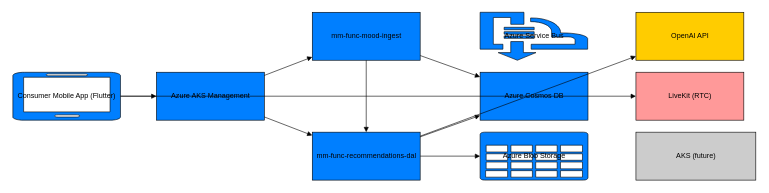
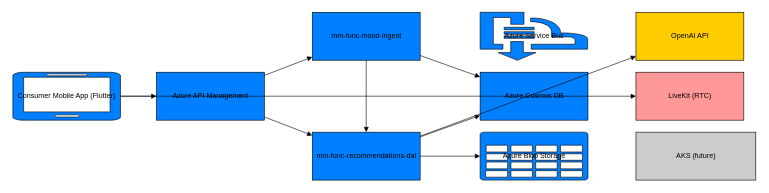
(211, 96) -> (211, 96)
